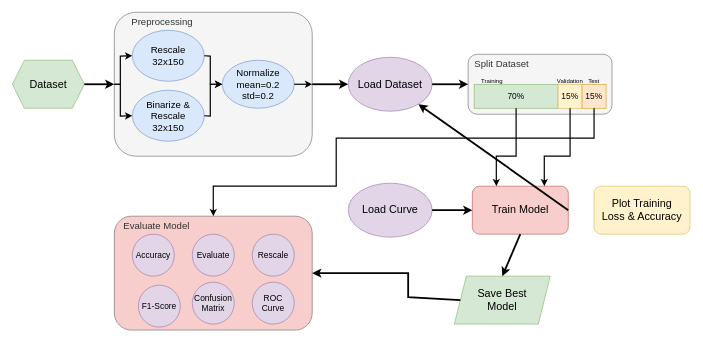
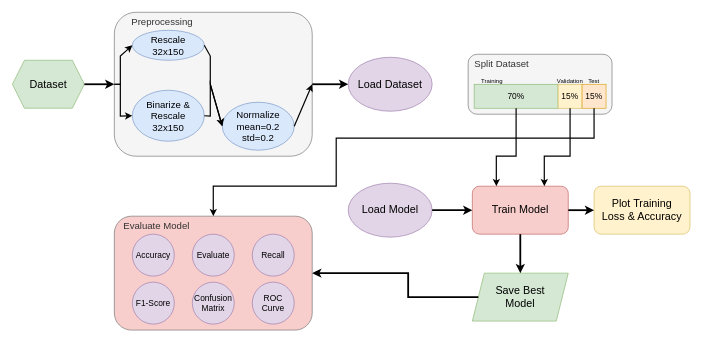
(168, 56) -> (168, 45)
(258, 84) -> (258, 126)
(447, 84) -> none
(498, 160) -> (578, 210)
(390, 210) -> (390, 210)
(273, 255) -> (273, 255)
(503, 300) -> (521, 297)
(159, 306) -> (153, 303)
